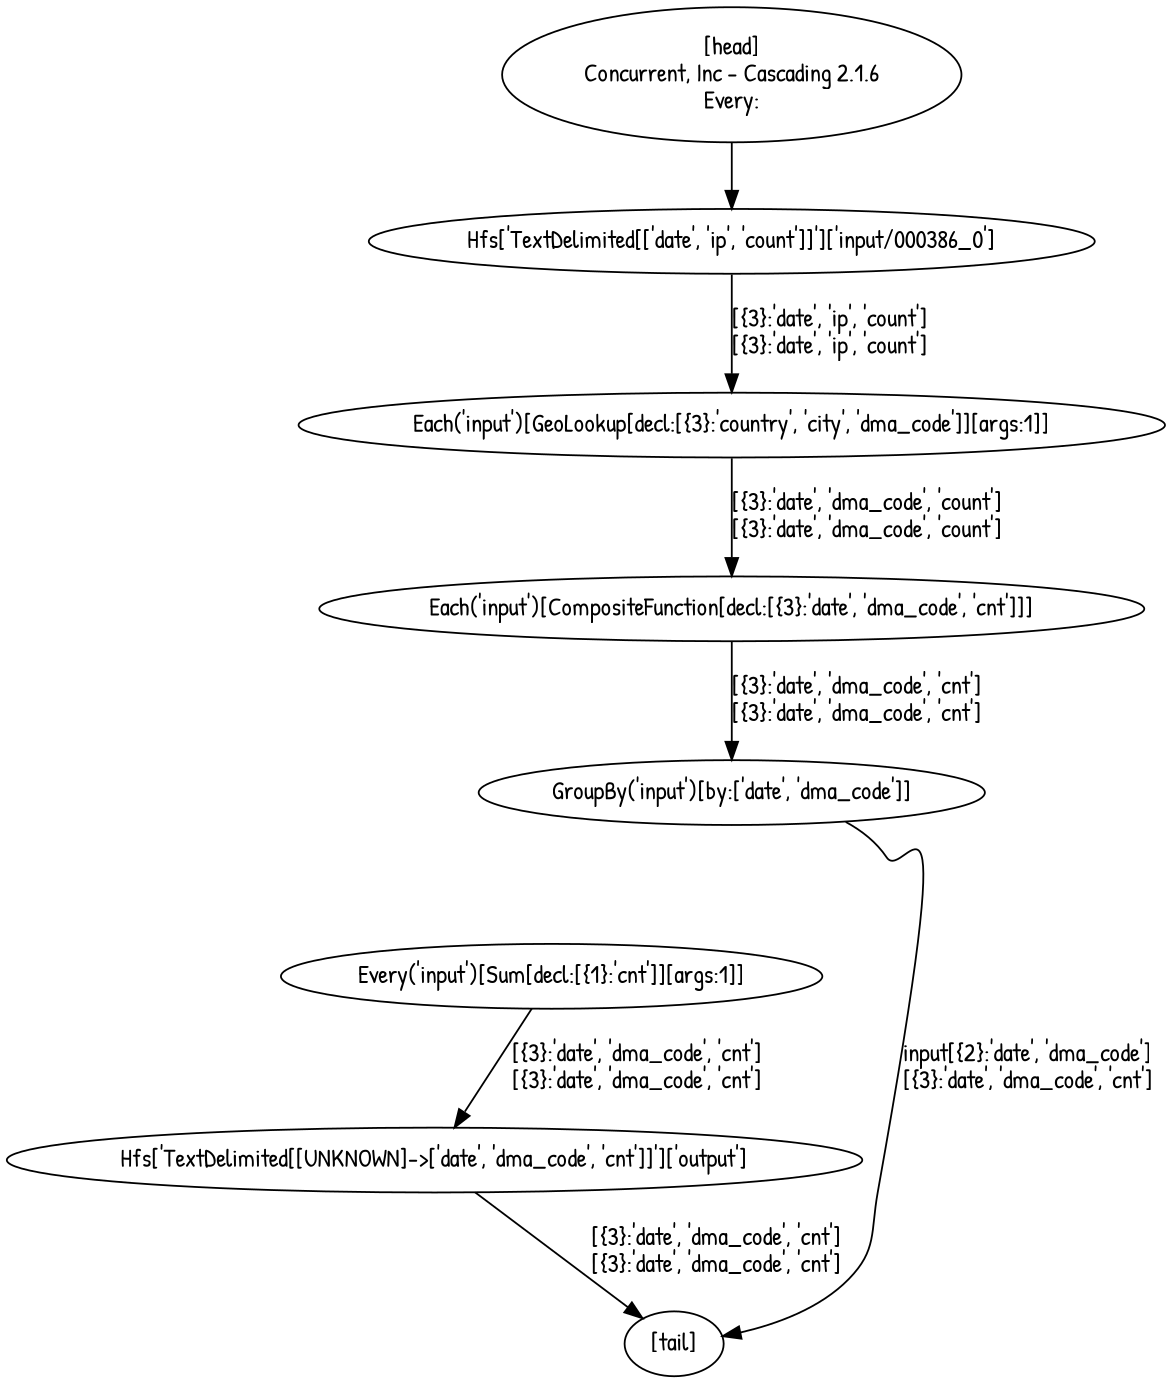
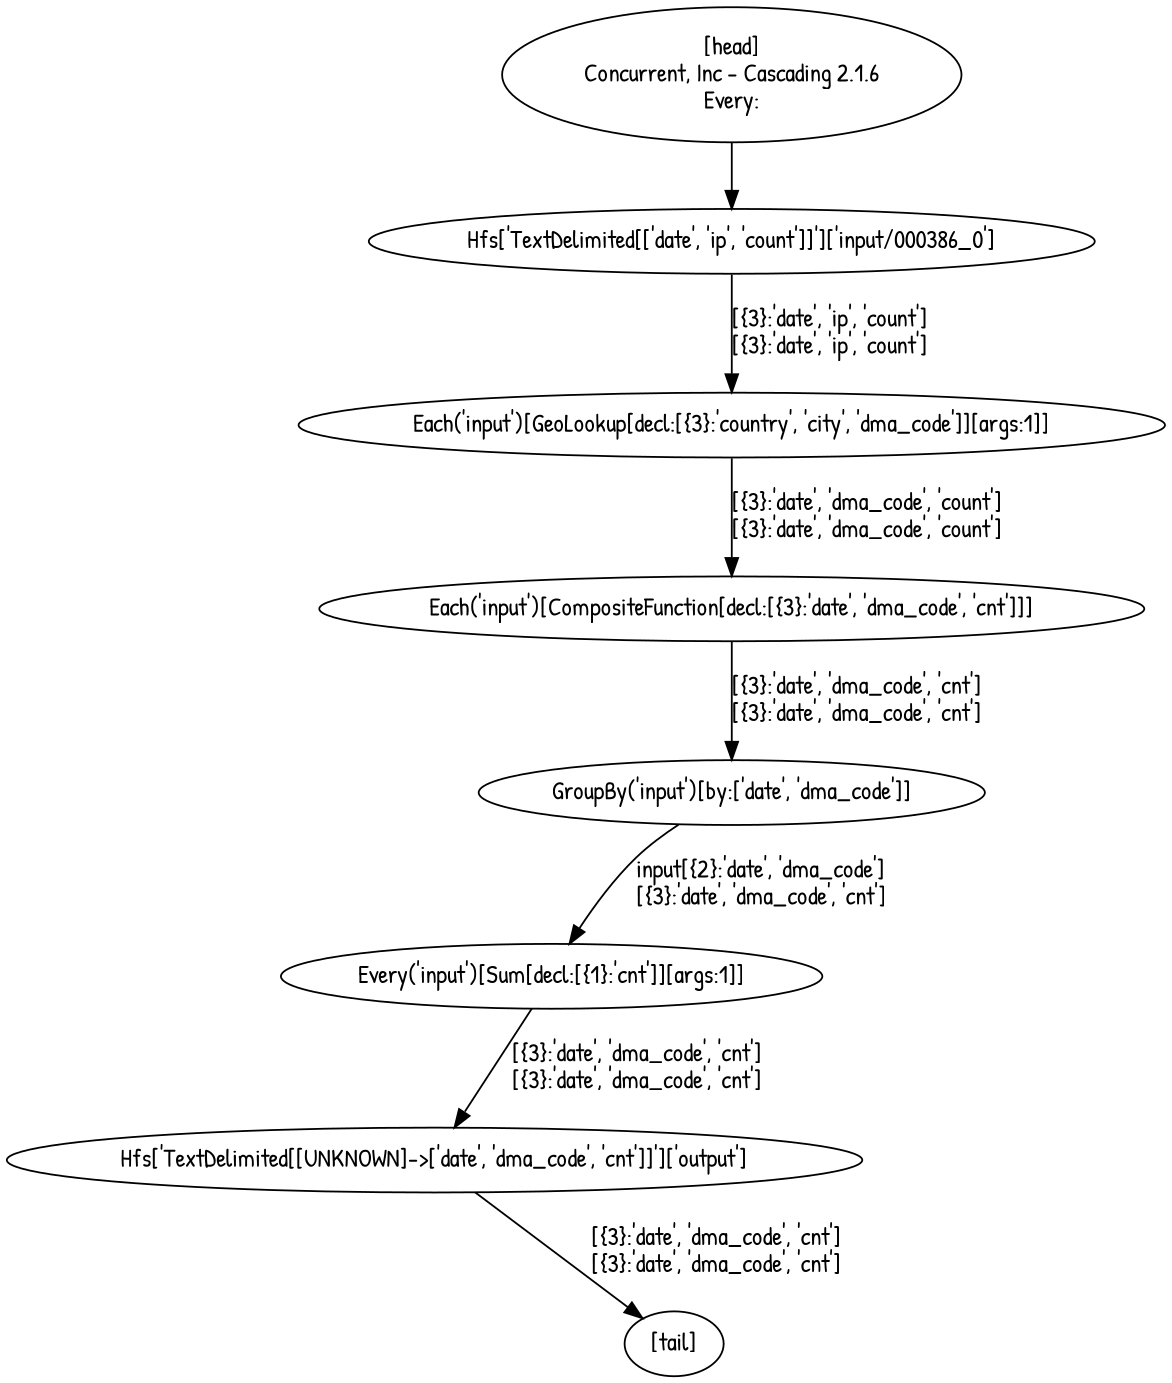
(896, 1084) -> (623, 871)
